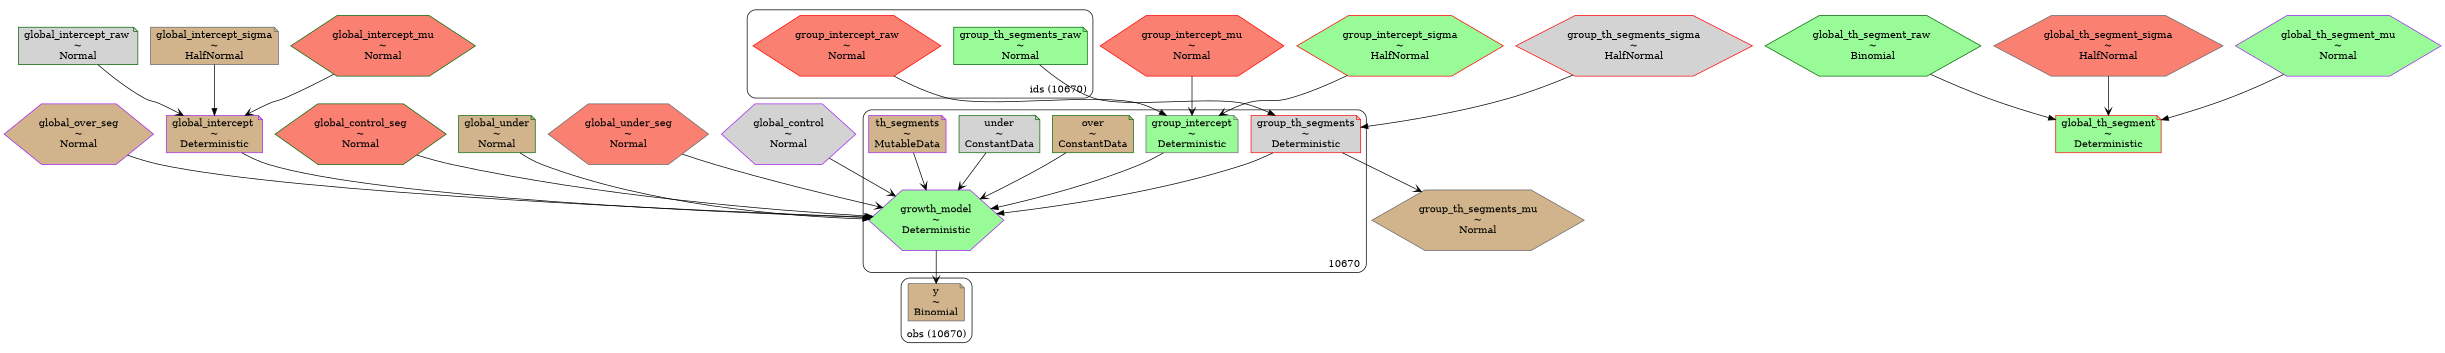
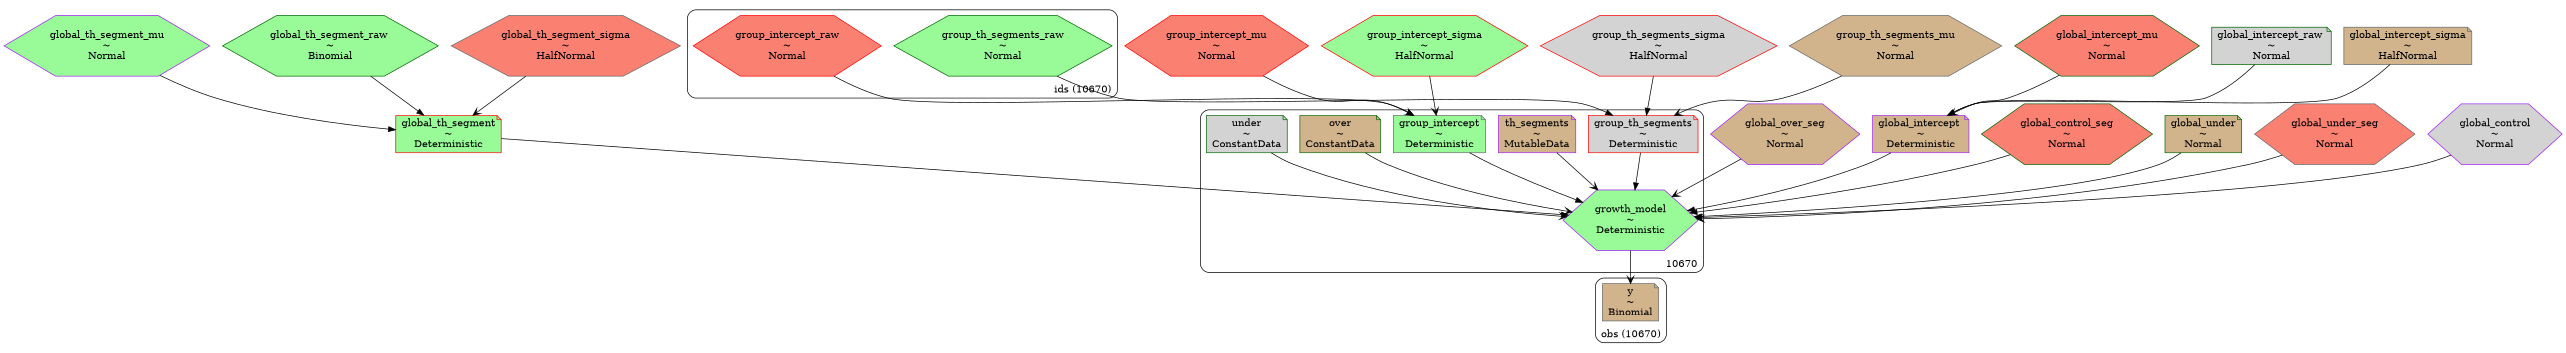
(1021, 46) -> (1003, 46)
(135, 93) -> (2109, 102)
(1379, 171) -> (1763, 101)
none -> (1031, 177)
